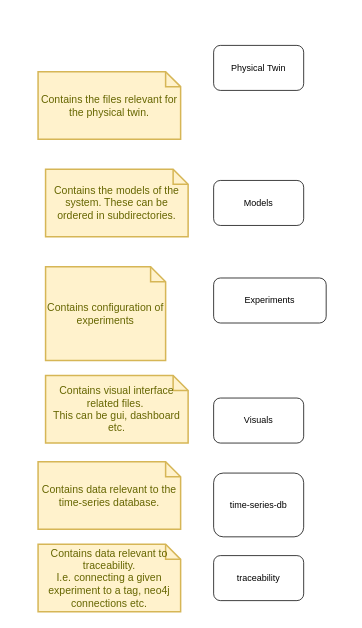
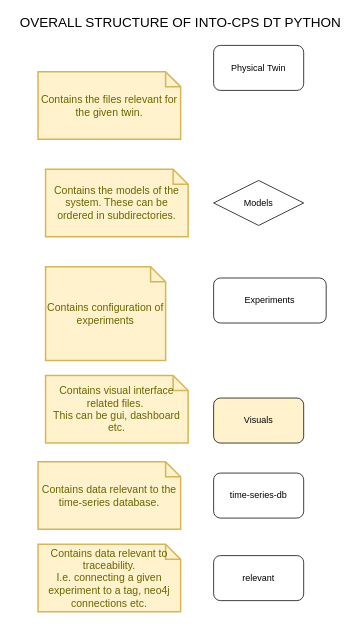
none -> (180, 23)
(109, 105) -> (109, 105)
(258, 203) -> (258, 203)
(258, 420) -> (258, 420)
(258, 505) -> (258, 495)
(258, 578) -> (258, 578)
